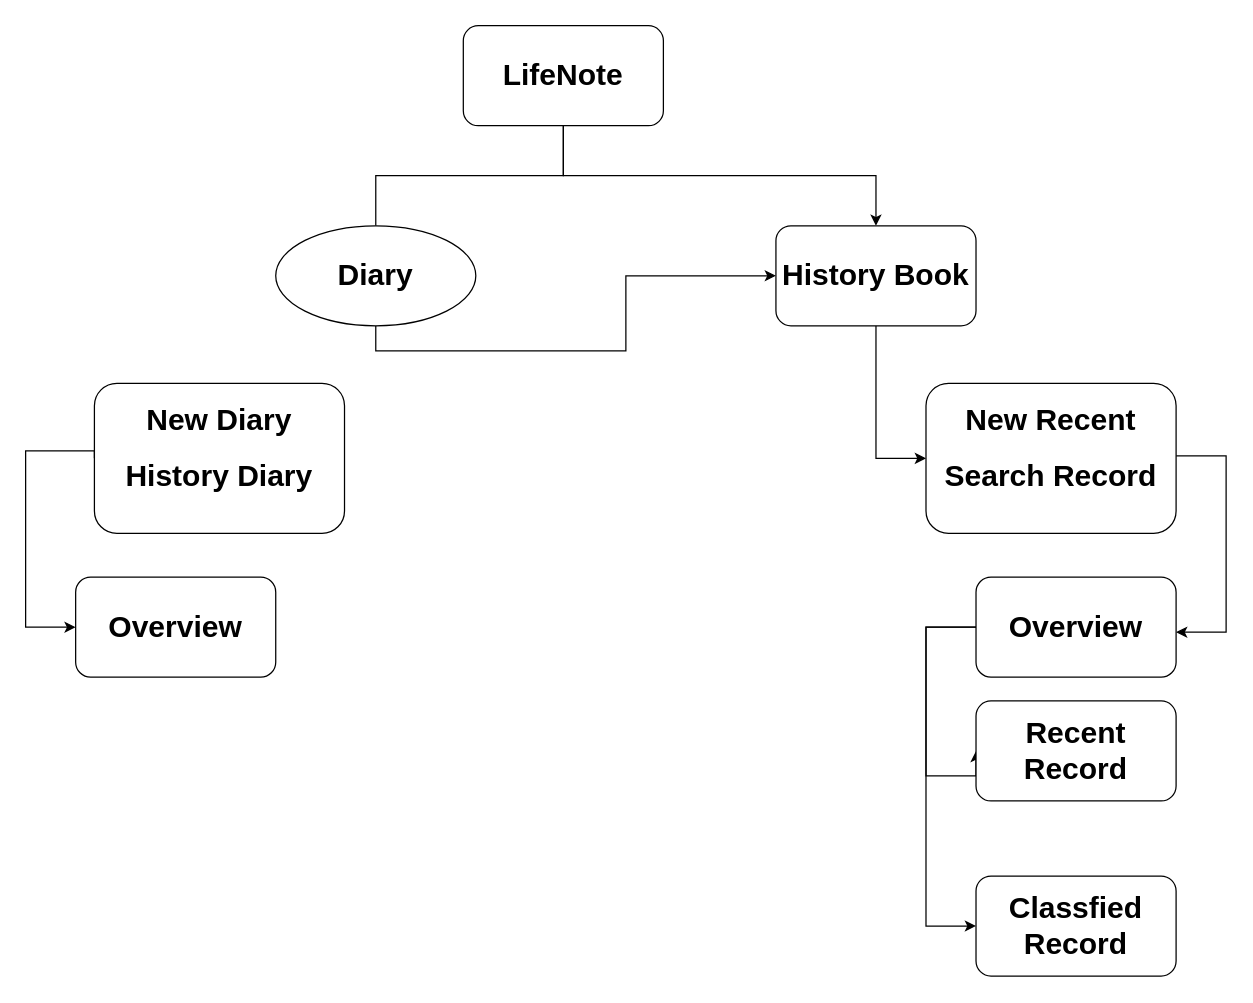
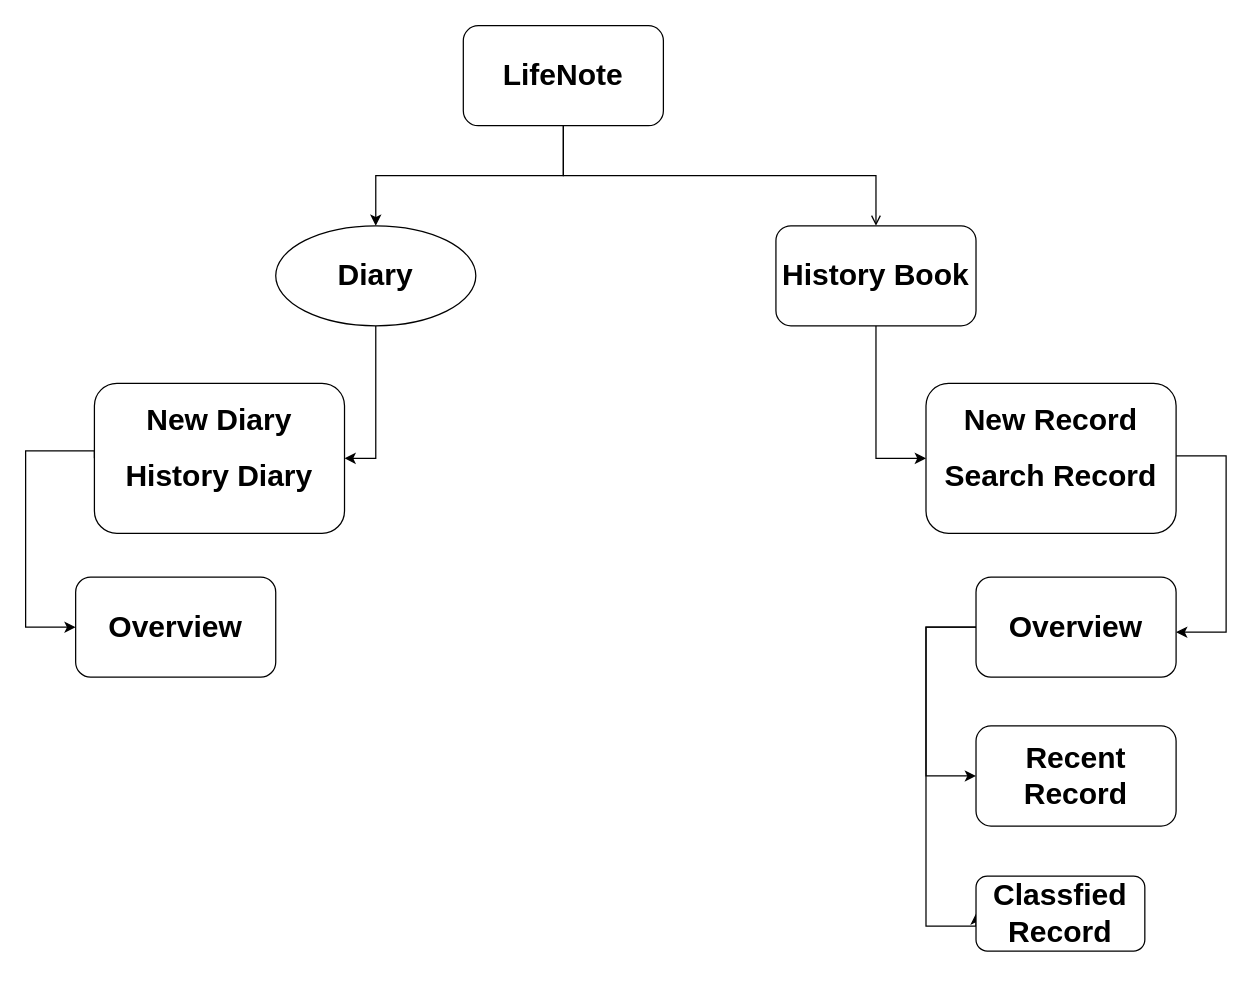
(876, 216) -> (876, 217)
(376, 219) -> (376, 216)
(608, 351) -> (376, 414)
(1051, 458) -> (1051, 458)
(1076, 751) -> (1076, 776)
(1076, 926) -> (1060, 913)
